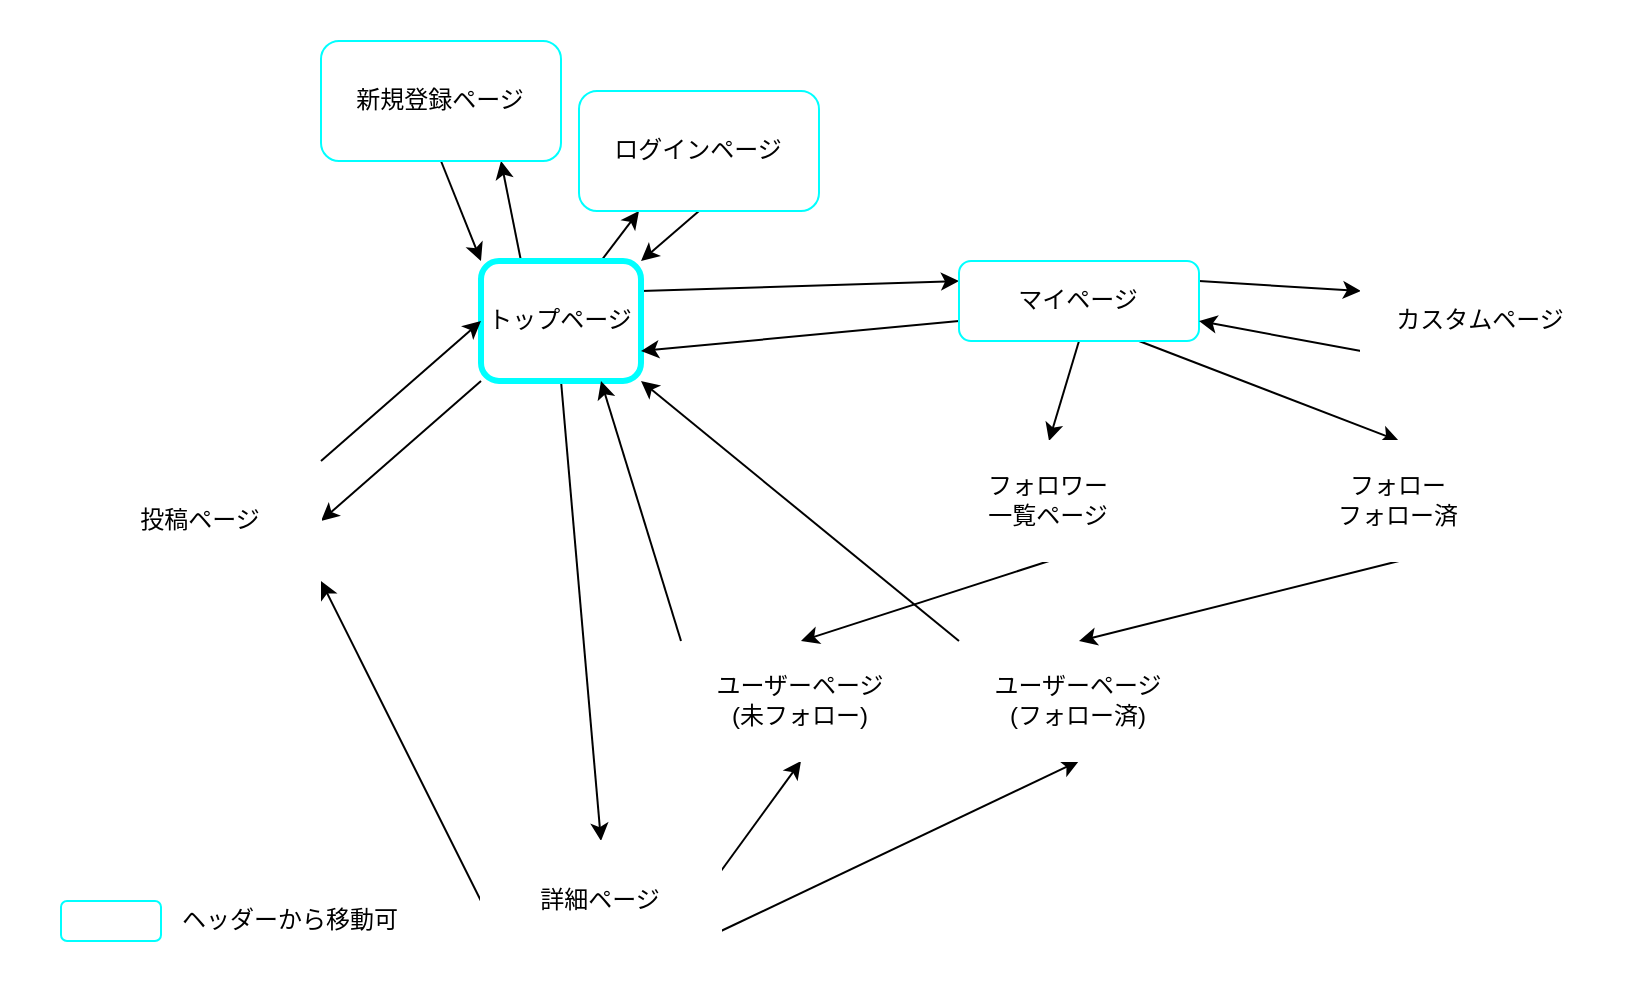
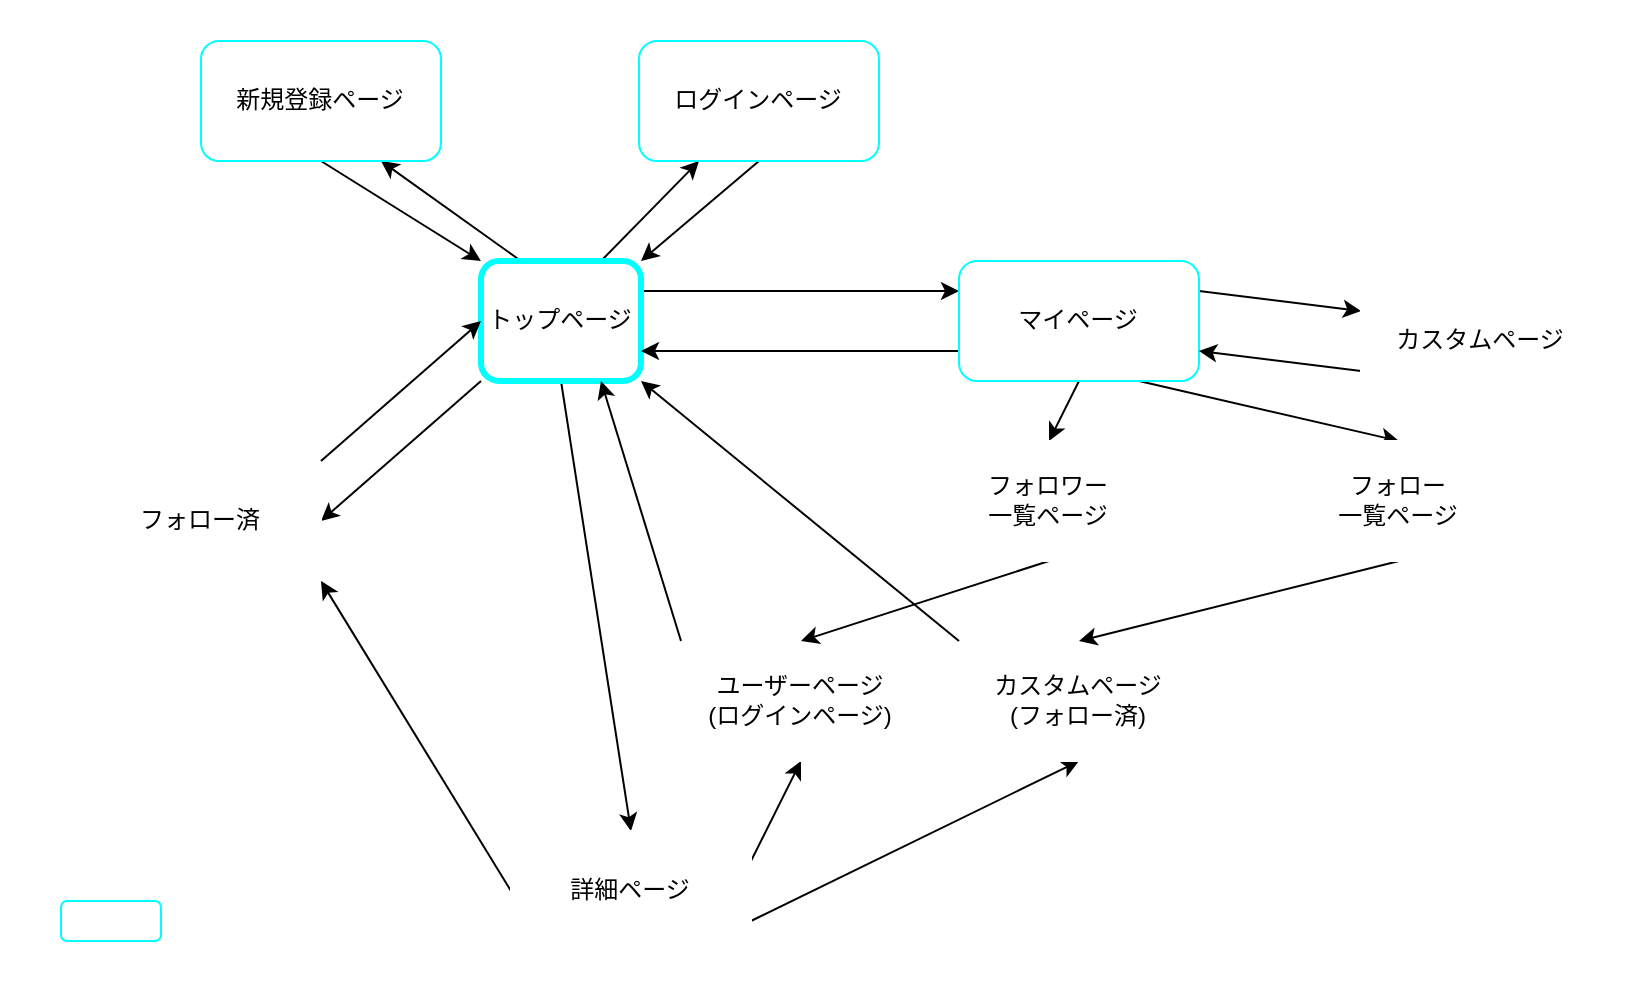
(441, 101) -> (321, 101)
(699, 151) -> (759, 101)
(1079, 301) -> (1079, 321)
(1481, 321) -> (1481, 341)
(1399, 501) -> (1399, 501)
(201, 521) -> (201, 521)
(801, 701) -> (801, 701)
(1079, 701) -> (1079, 701)
(601, 901) -> (631, 891)
(291, 921) -> none
